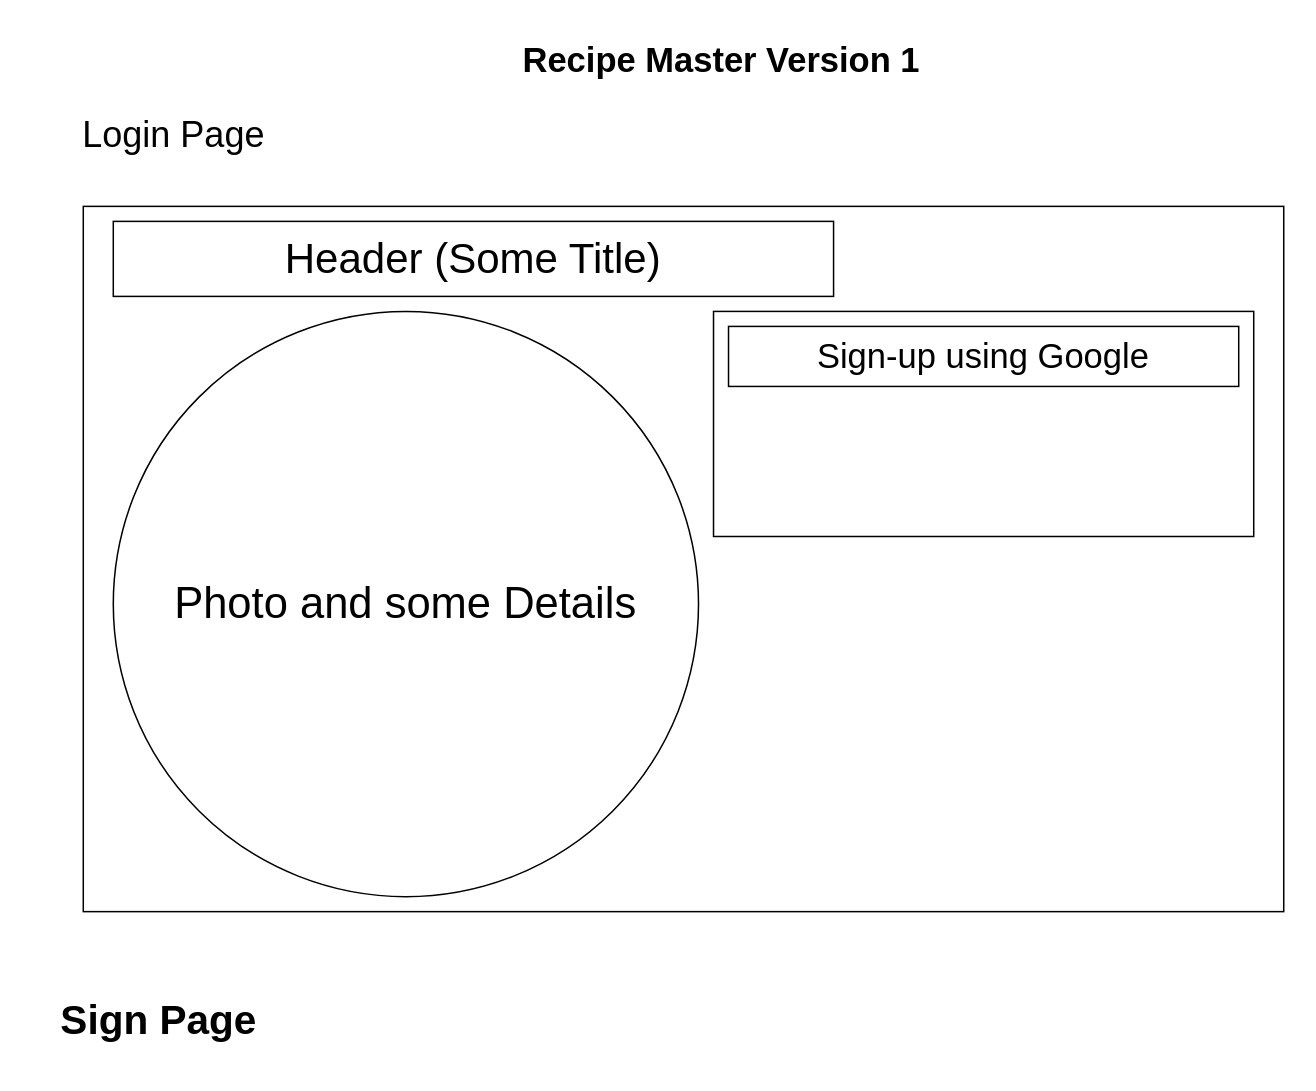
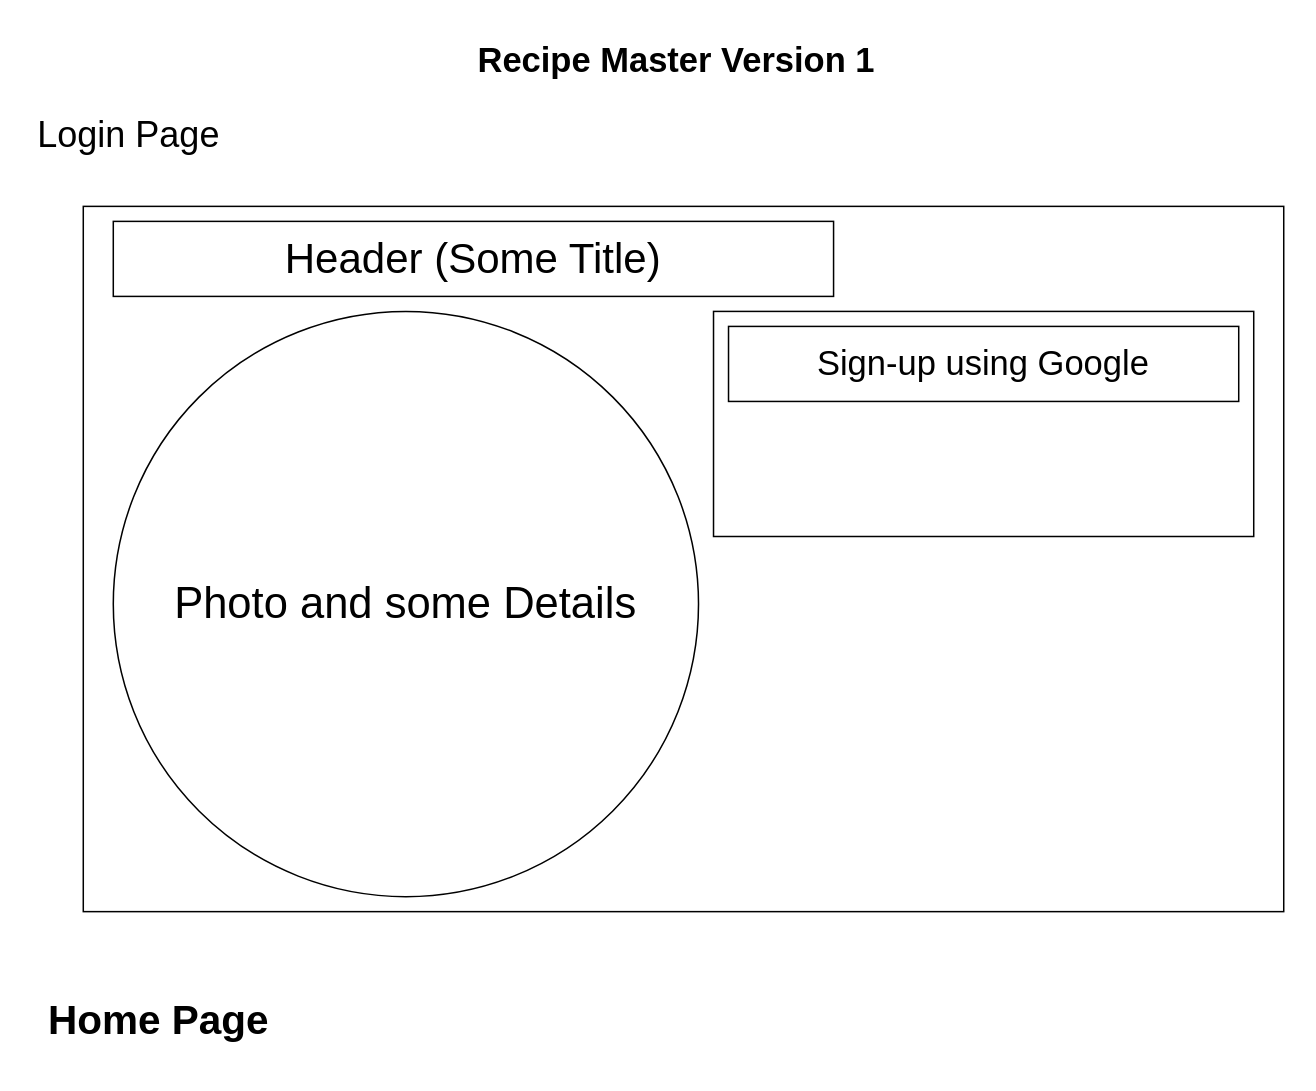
(721, 61) -> (676, 61)
(173, 136) -> (128, 136)
(983, 356) -> (983, 364)
(159, 1021) -> (159, 1021)
